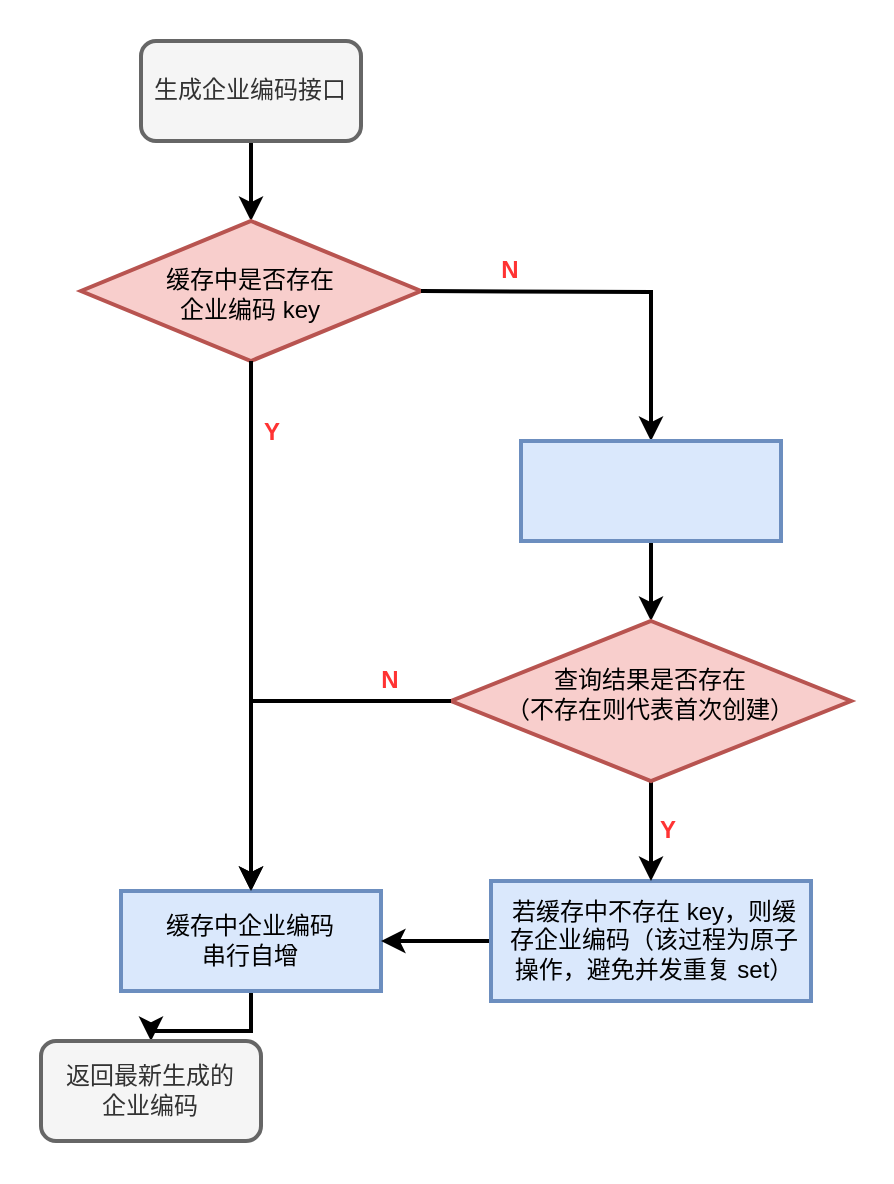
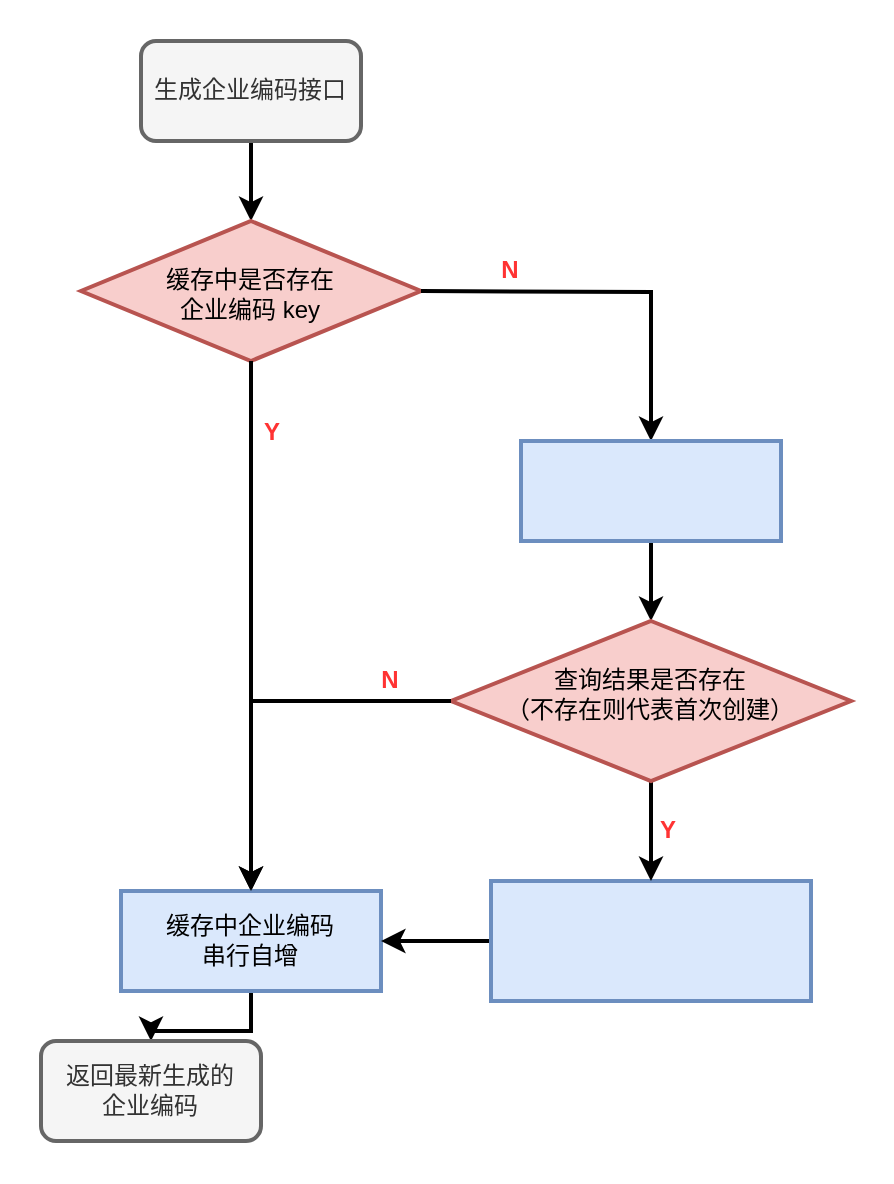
(654, 941) -> none
